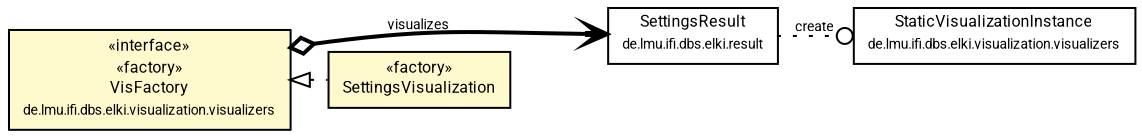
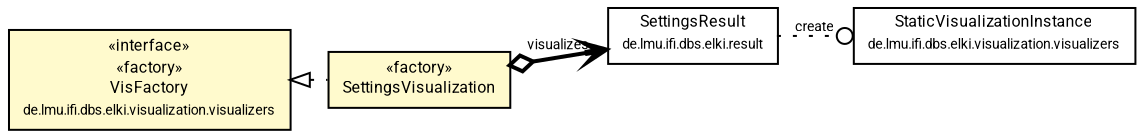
(450, 32) -> (560, 57)
